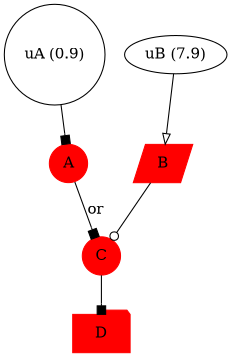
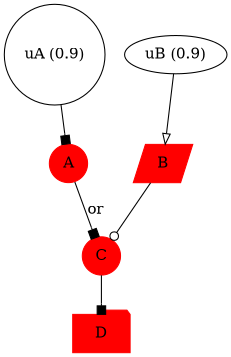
(176, 55) -> (176, 55)
